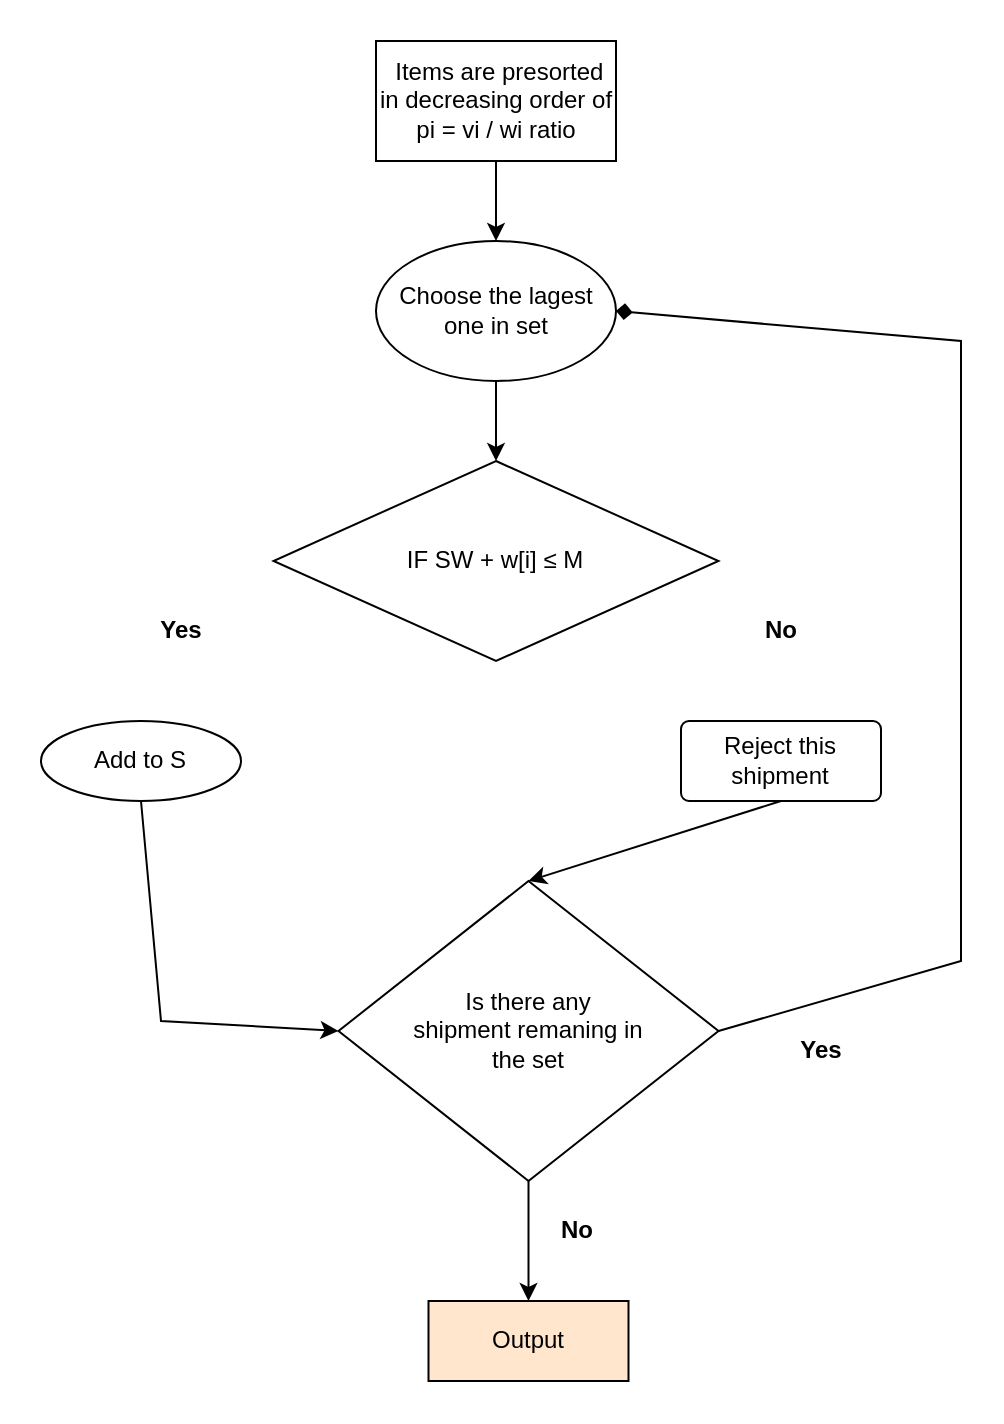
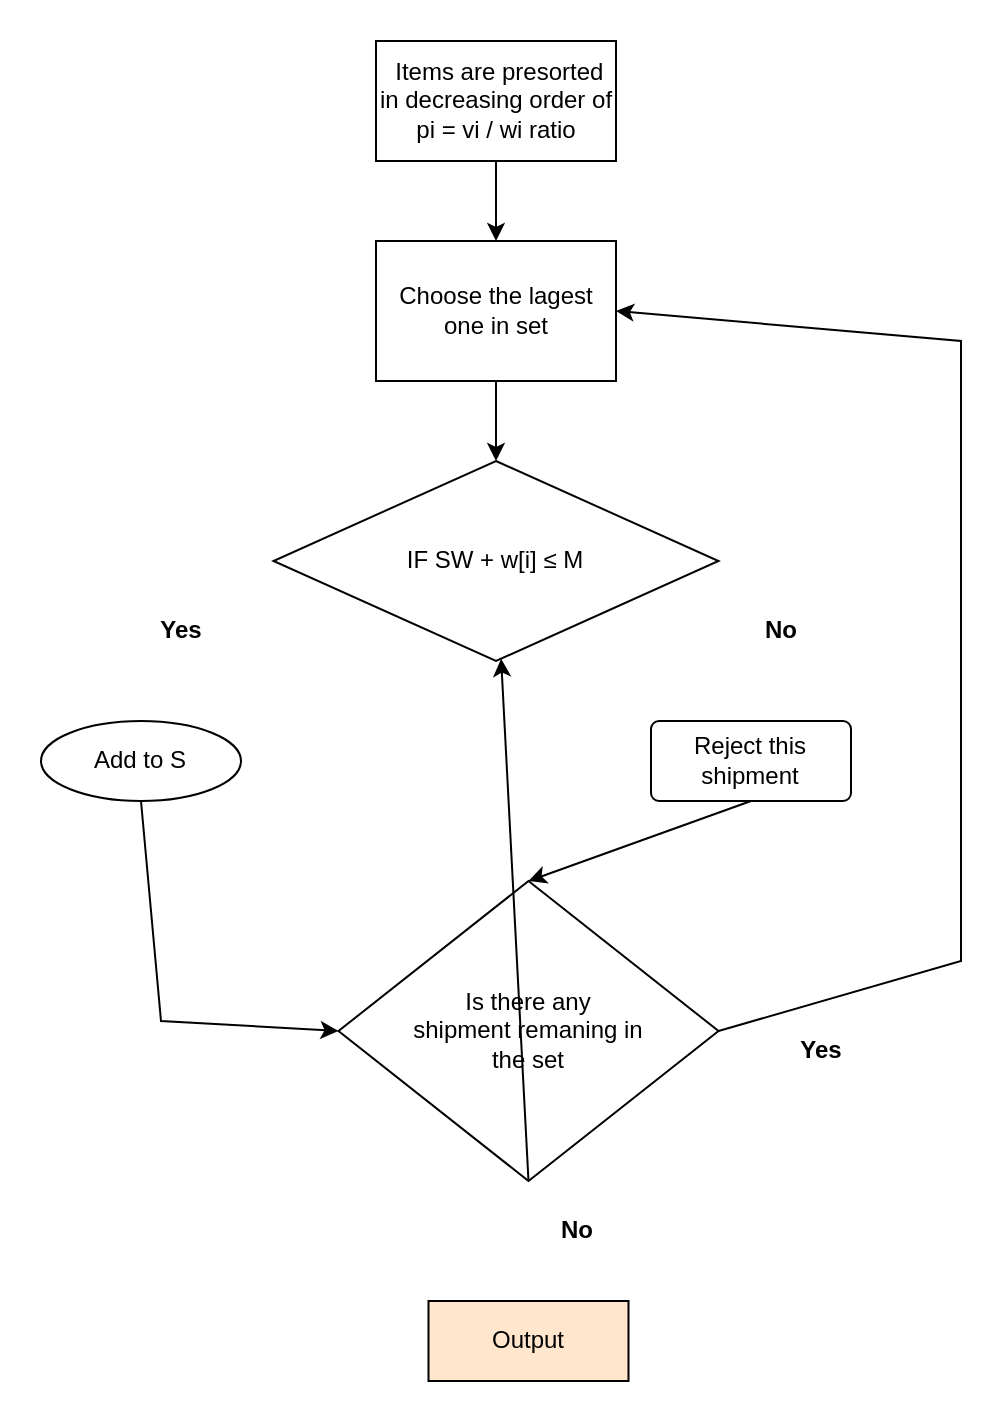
(496, 311) -> (496, 311)
(632, 312) -> (631, 312)
(781, 761) -> (751, 761)
(529, 1234) -> (515, 926)
